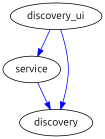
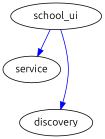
(56, 16) -> (56, 16)
(42, 93) -> none
